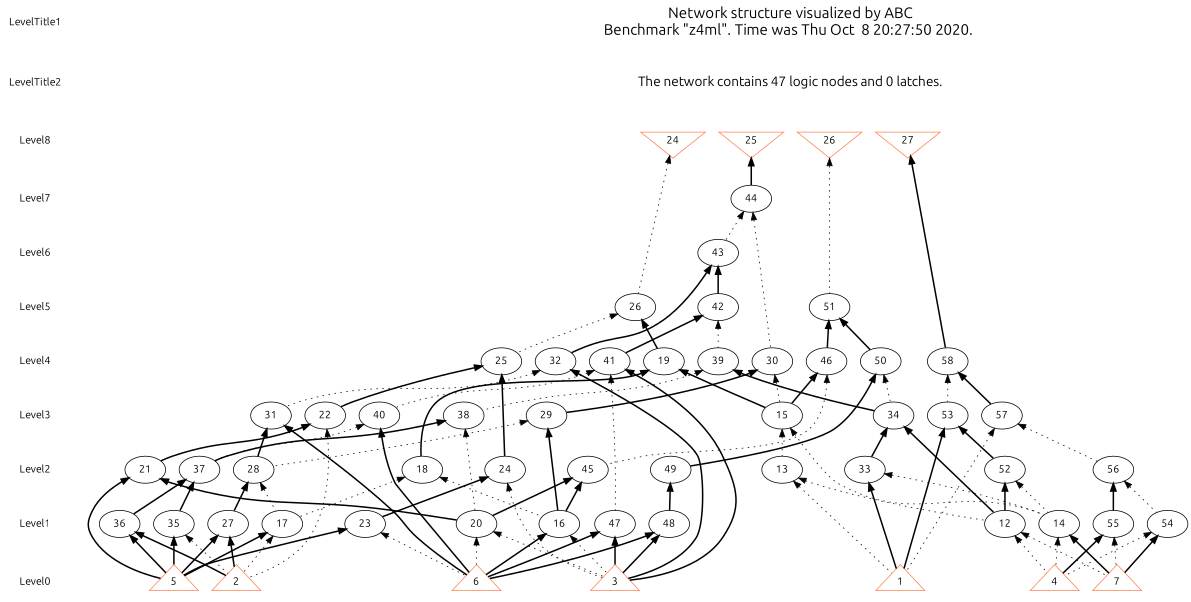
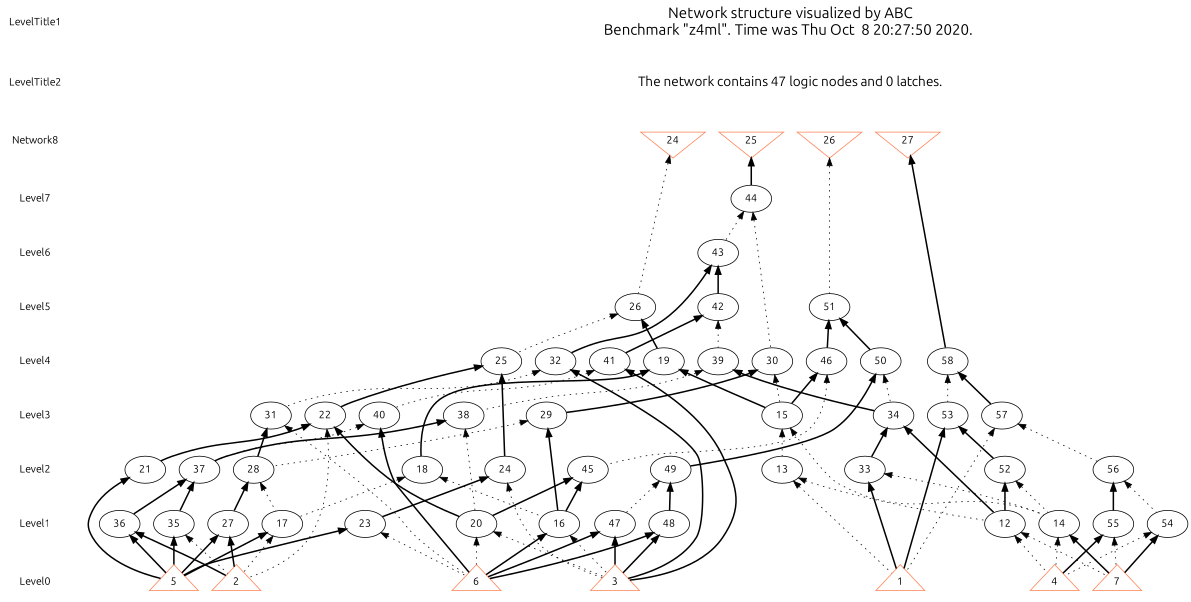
(35, 141) -> (35, 141)
(615, 447) -> (640, 499)
(381, 500) -> (381, 500)
(312, 503) -> (385, 476)
